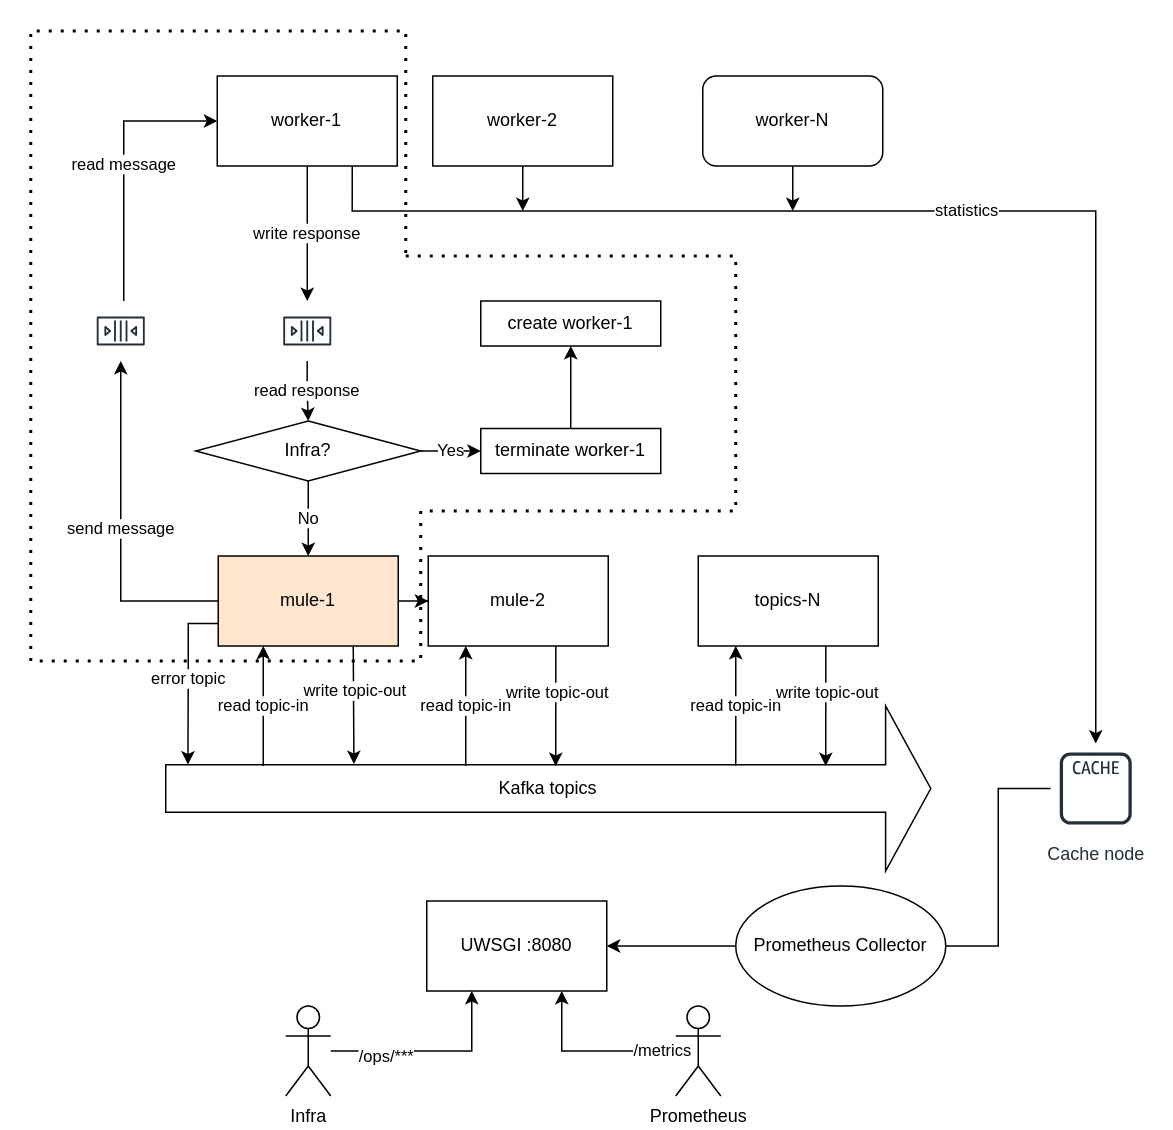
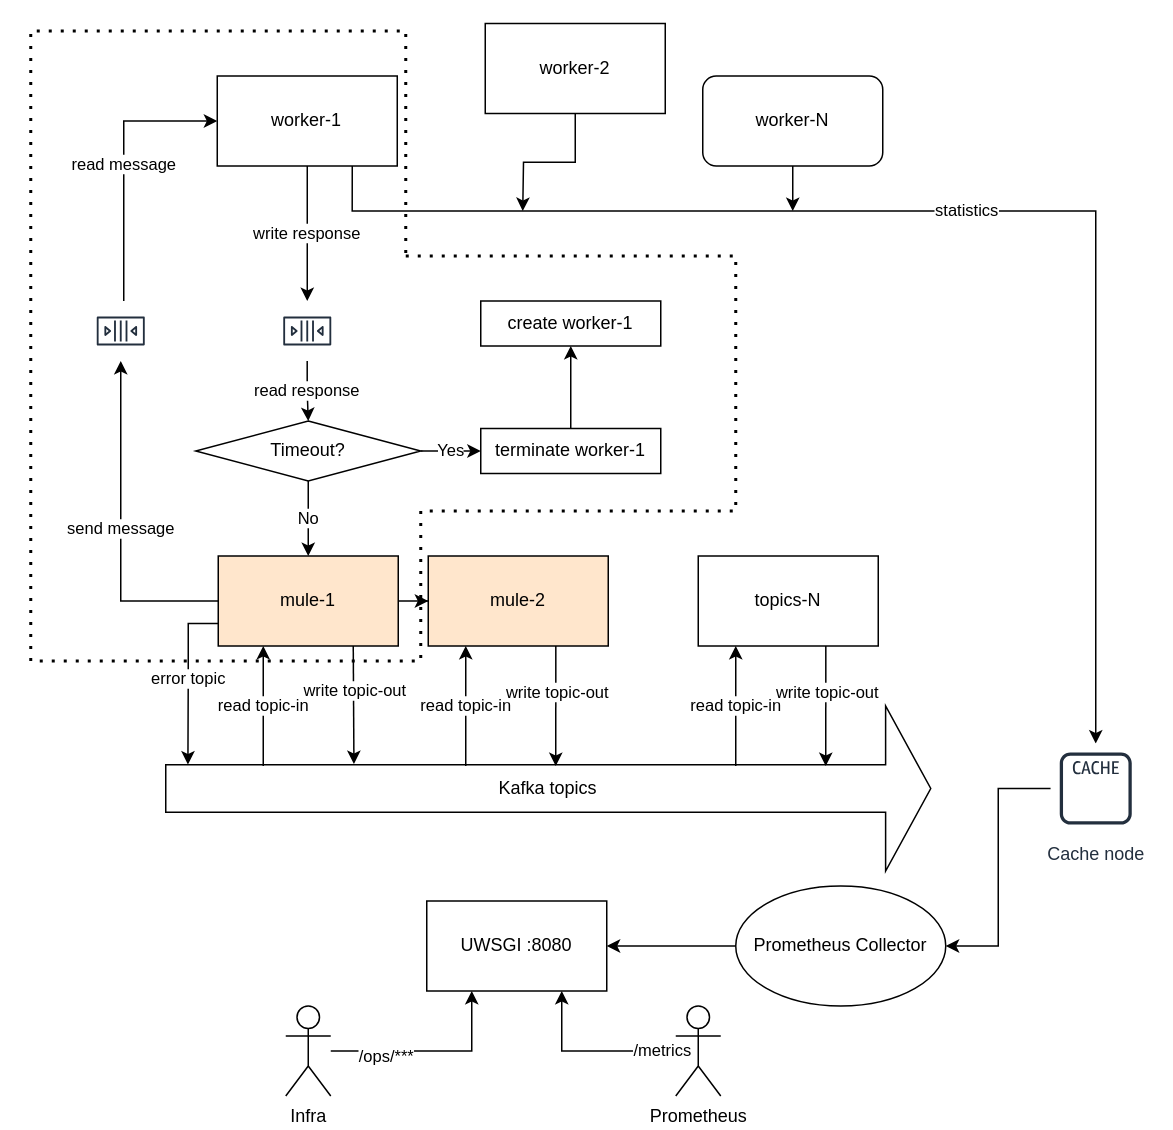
(523, 121) -> (575, 68)
(308, 451) -> (308, 451)
(518, 601) -> (518, 601)
(953, 946) -> (957, 946)
